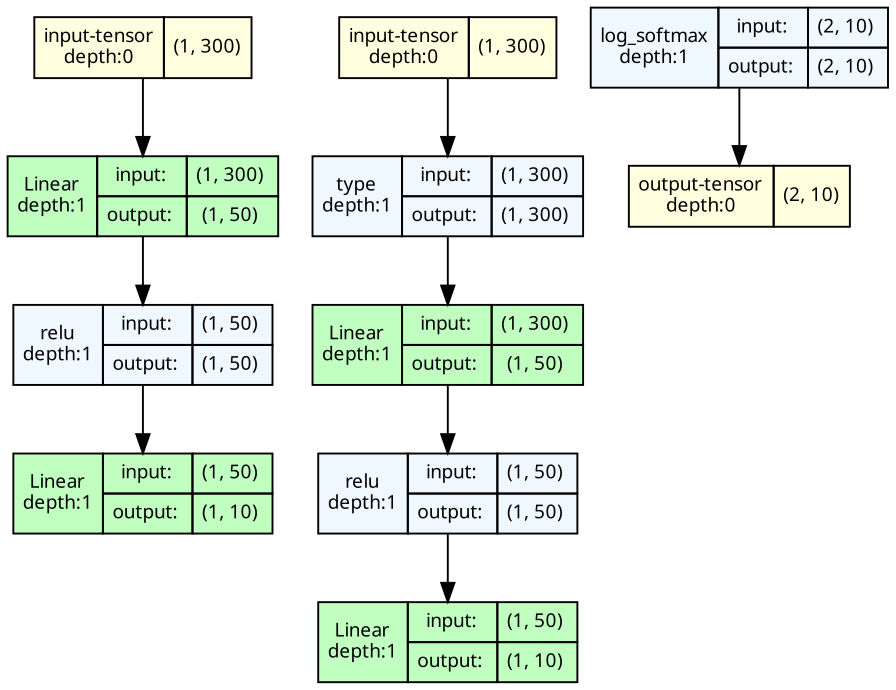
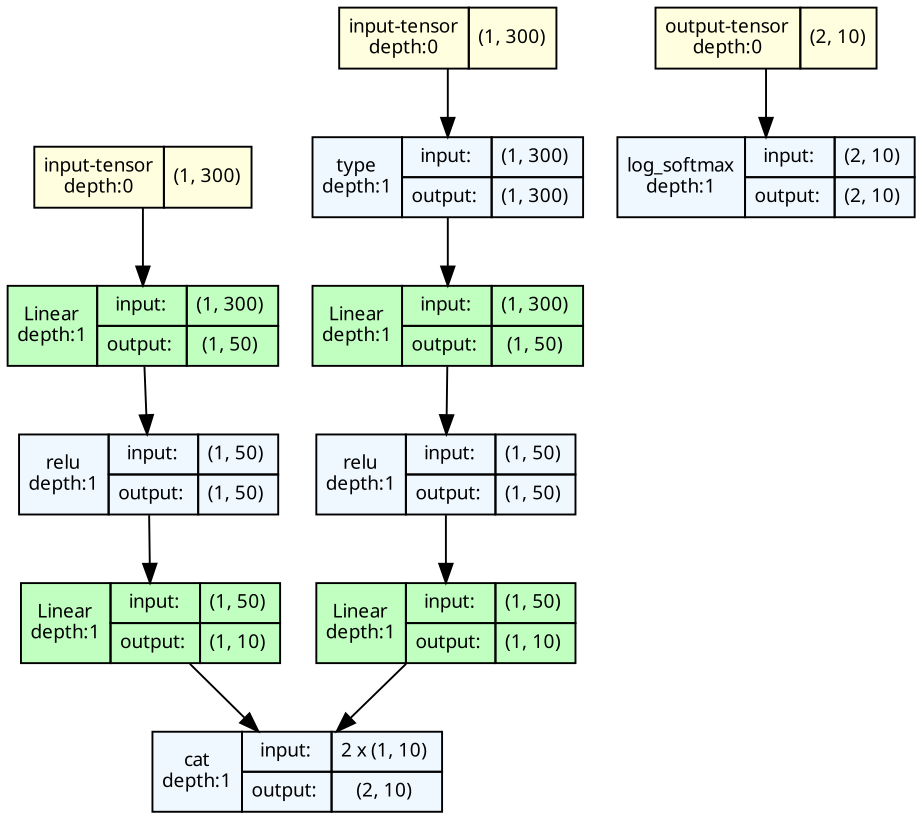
(739, 117) -> (766, 93)
none -> (297, 772)
